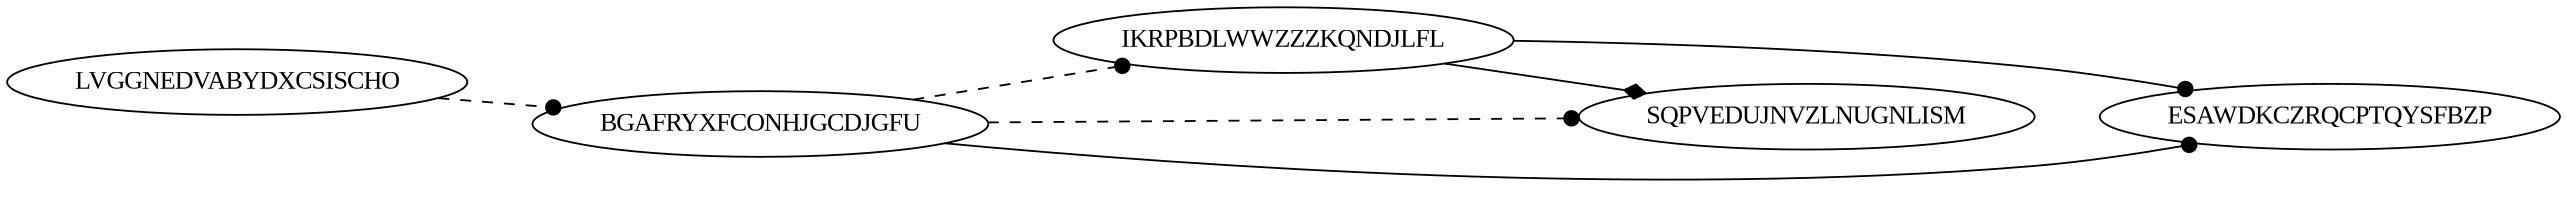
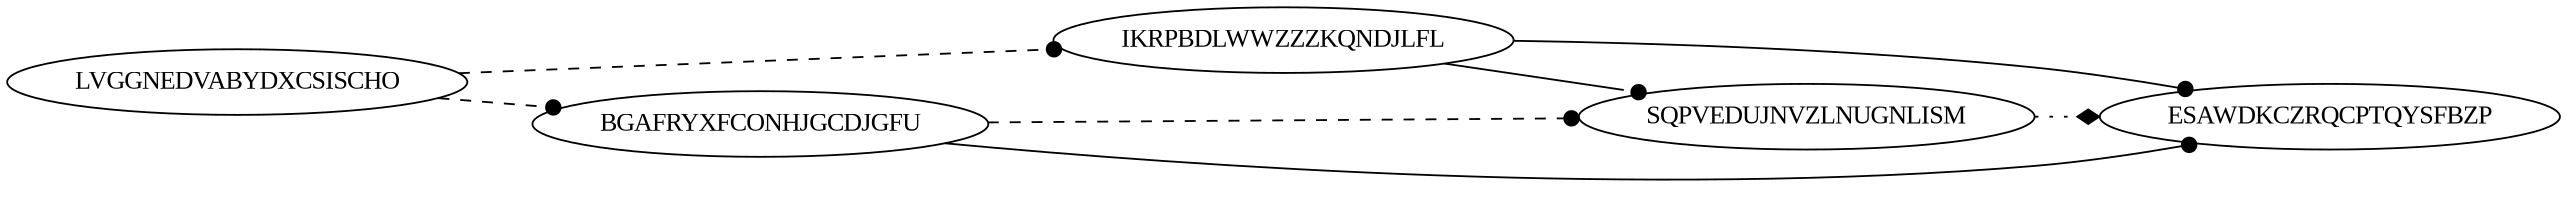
(1534, 77) -> (1534, 77)
(1014, 83) -> (753, 61)
none -> (2056, 117)
